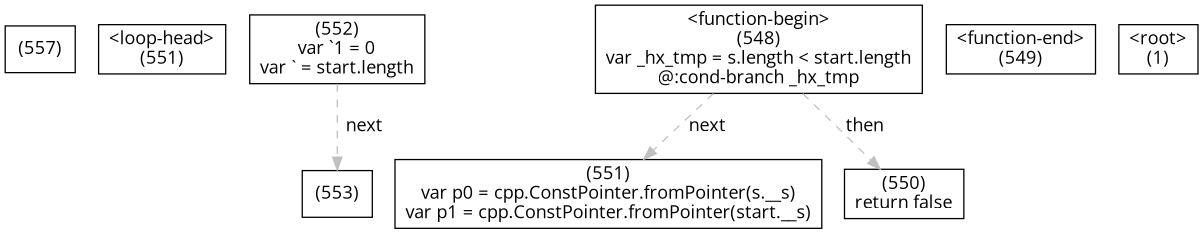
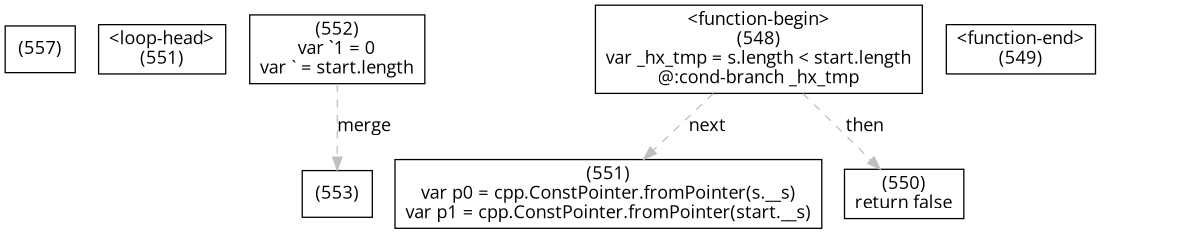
(1158, 49) -> none
(365, 126) -> (365, 126)
